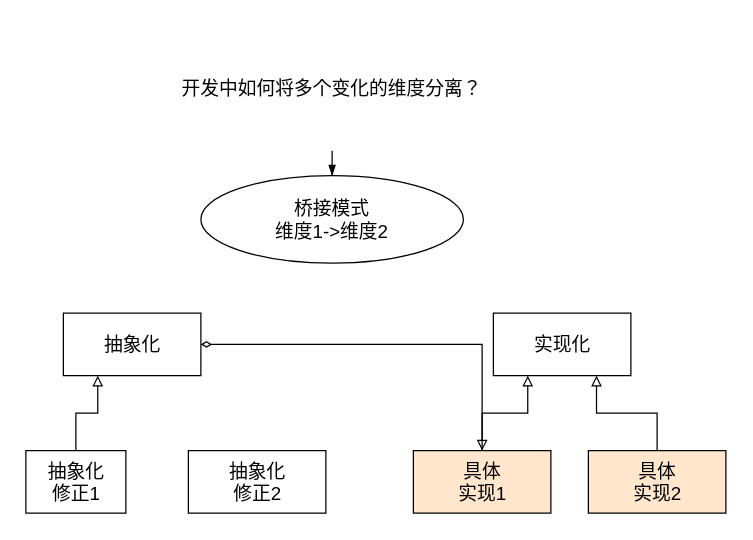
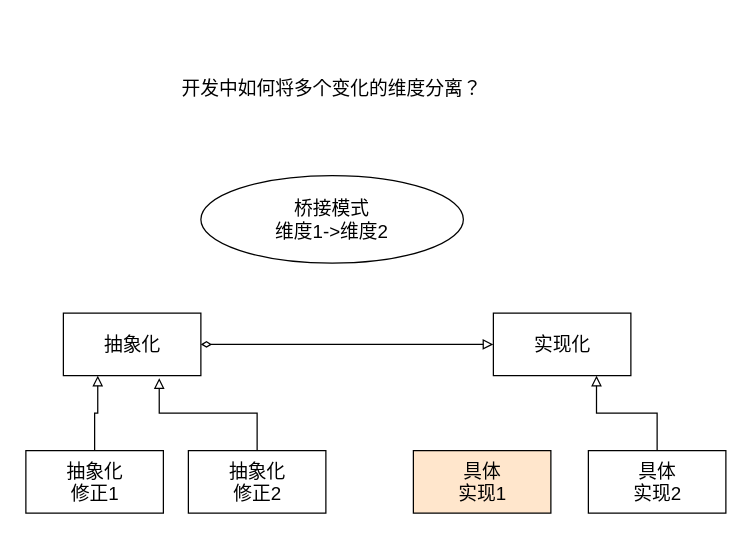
(332, 169) -> none
(482, 376) -> (481, 344)
none -> (214, 413)
(519, 413) -> none
(76, 482) -> (94, 482)
(657, 482) -> (657, 482)
